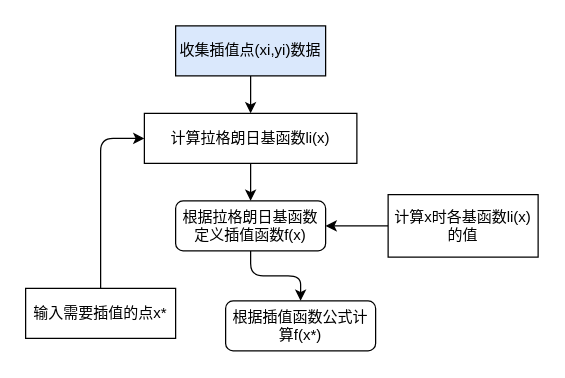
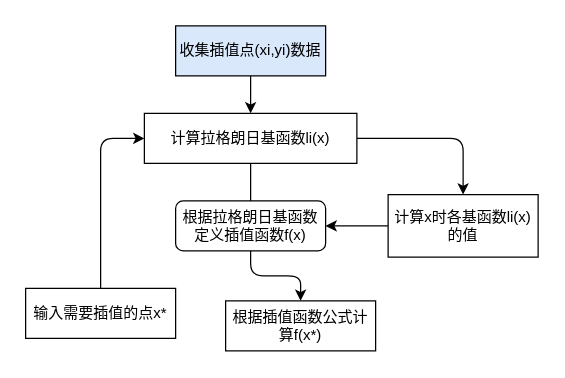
none -> (428, 138)
(251, 191) -> (251, 195)
(301, 326) -> (301, 326)
